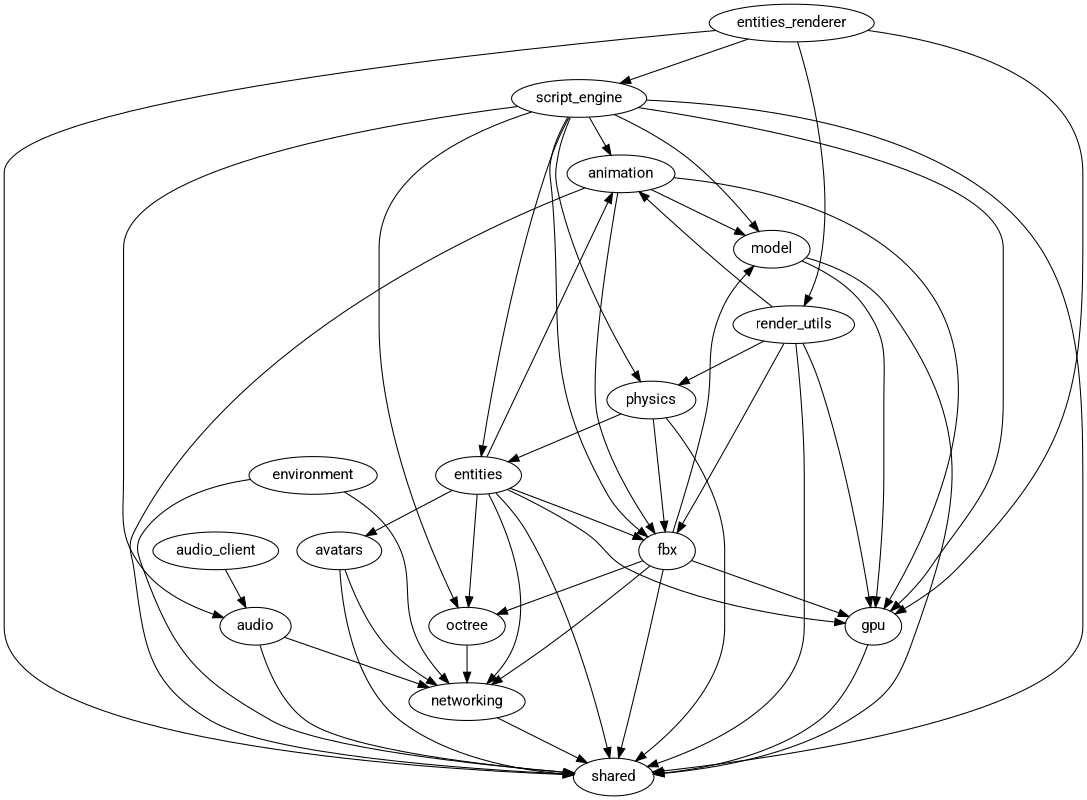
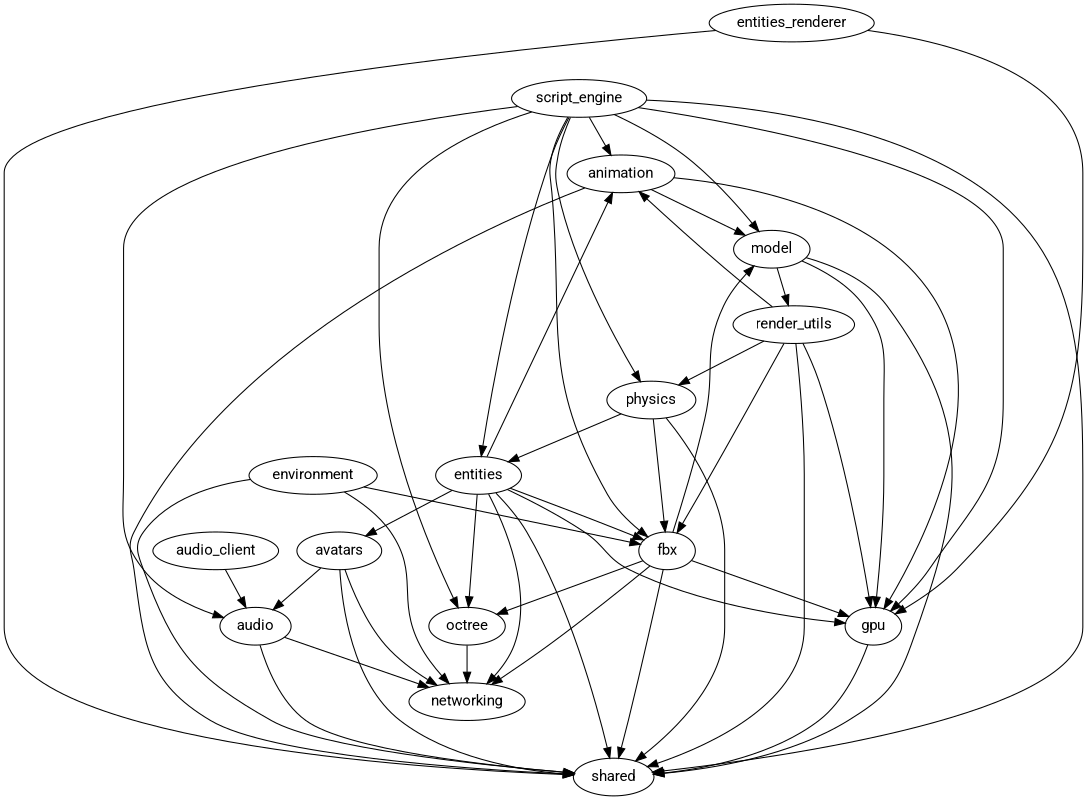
(689, 59) -> none
(823, 169) -> (781, 282)
(596, 364) -> (490, 513)
none -> (301, 585)
(538, 738) -> none
